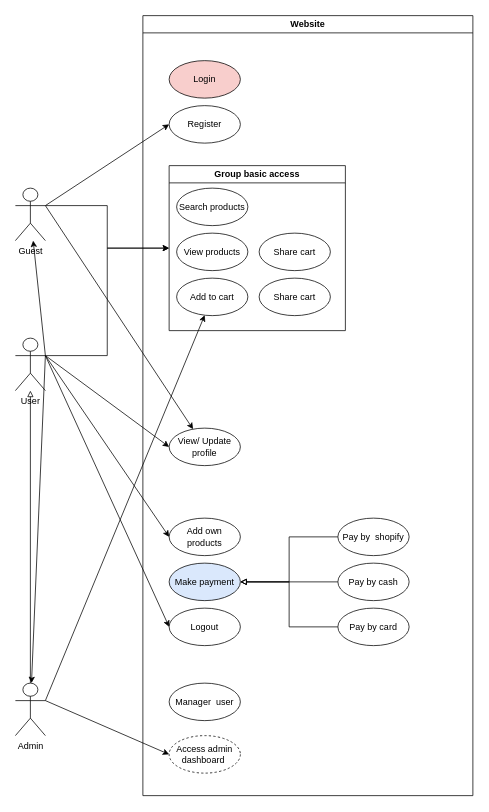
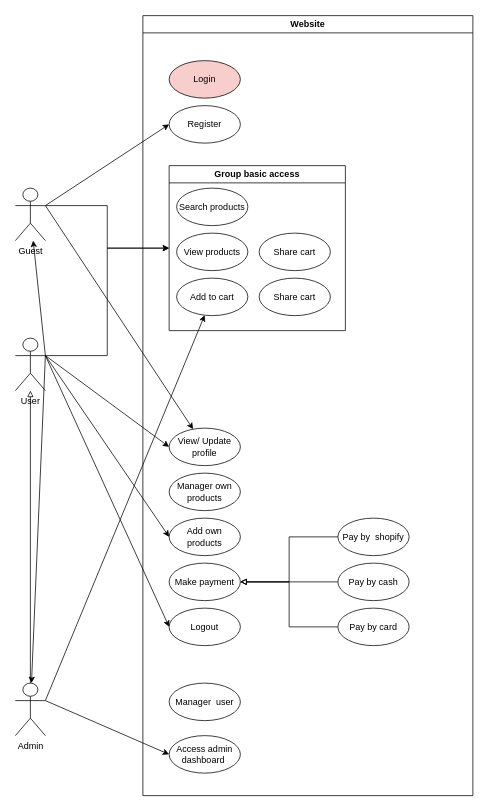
none -> (205, 492)
(205, 582) -> (205, 582)
(205, 754) -> (205, 754)
